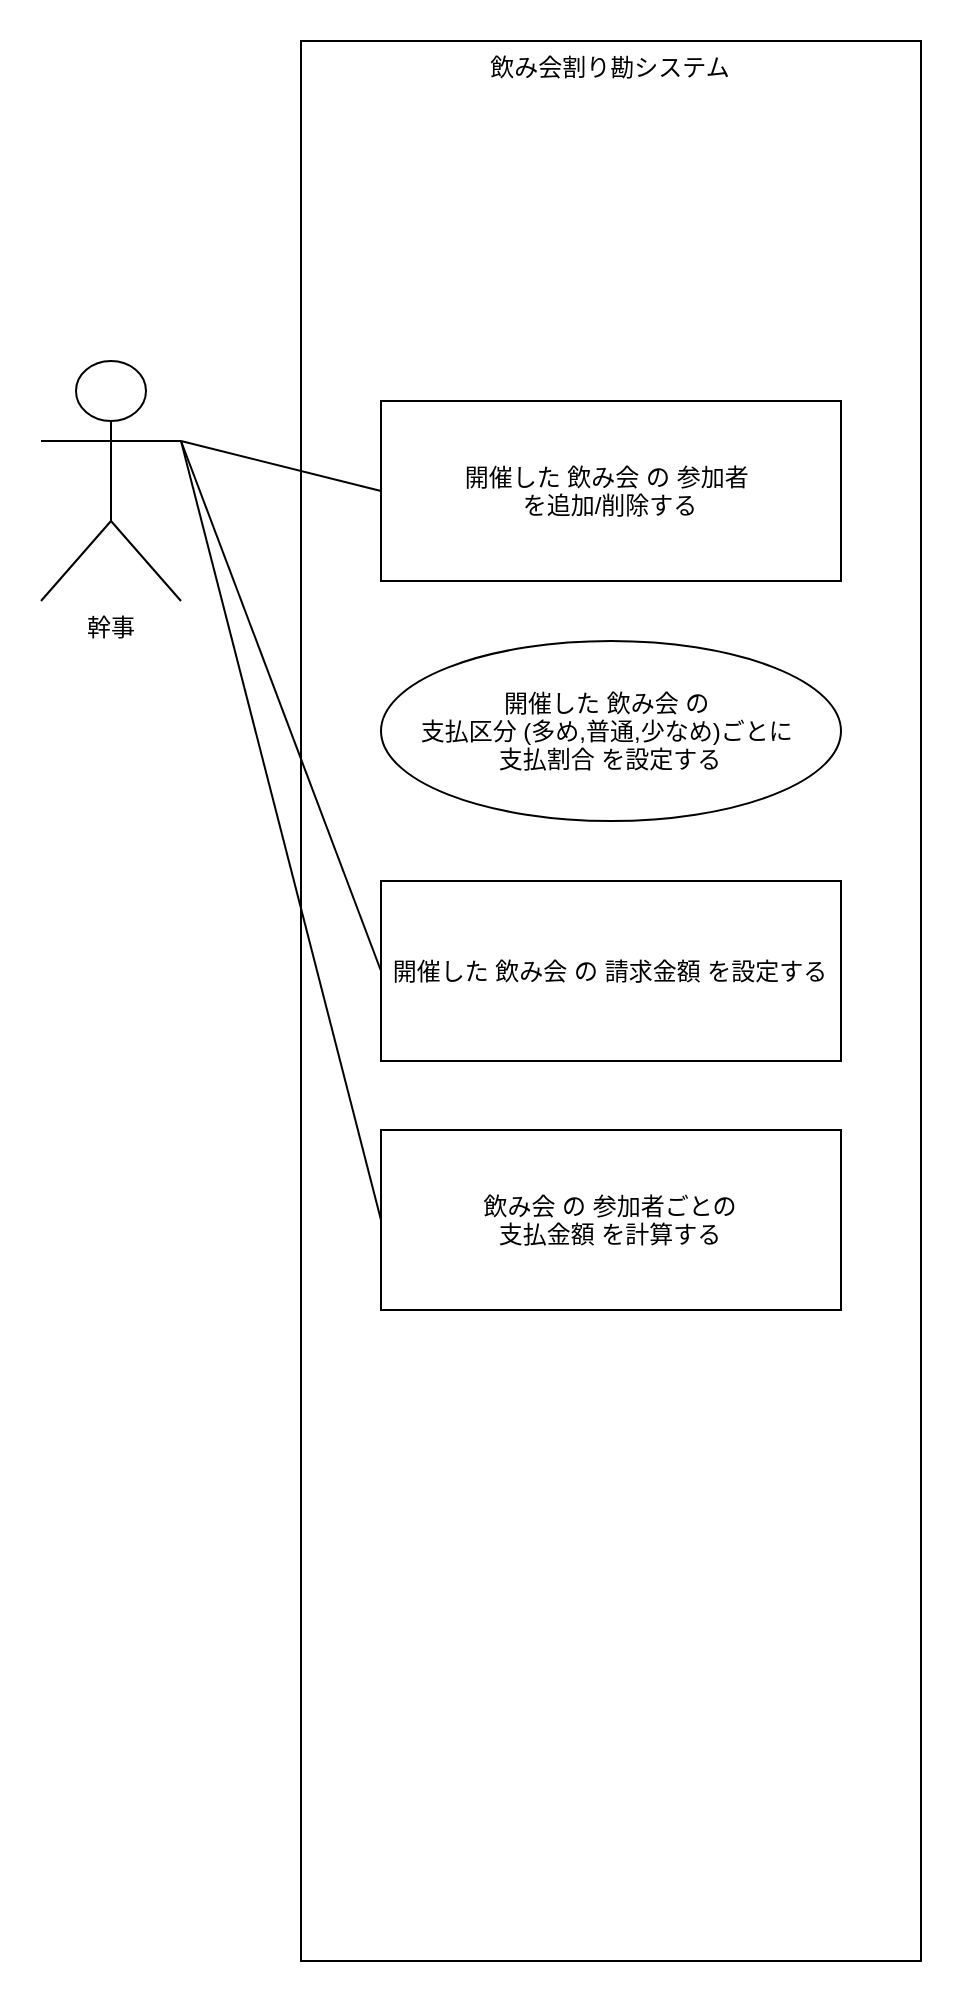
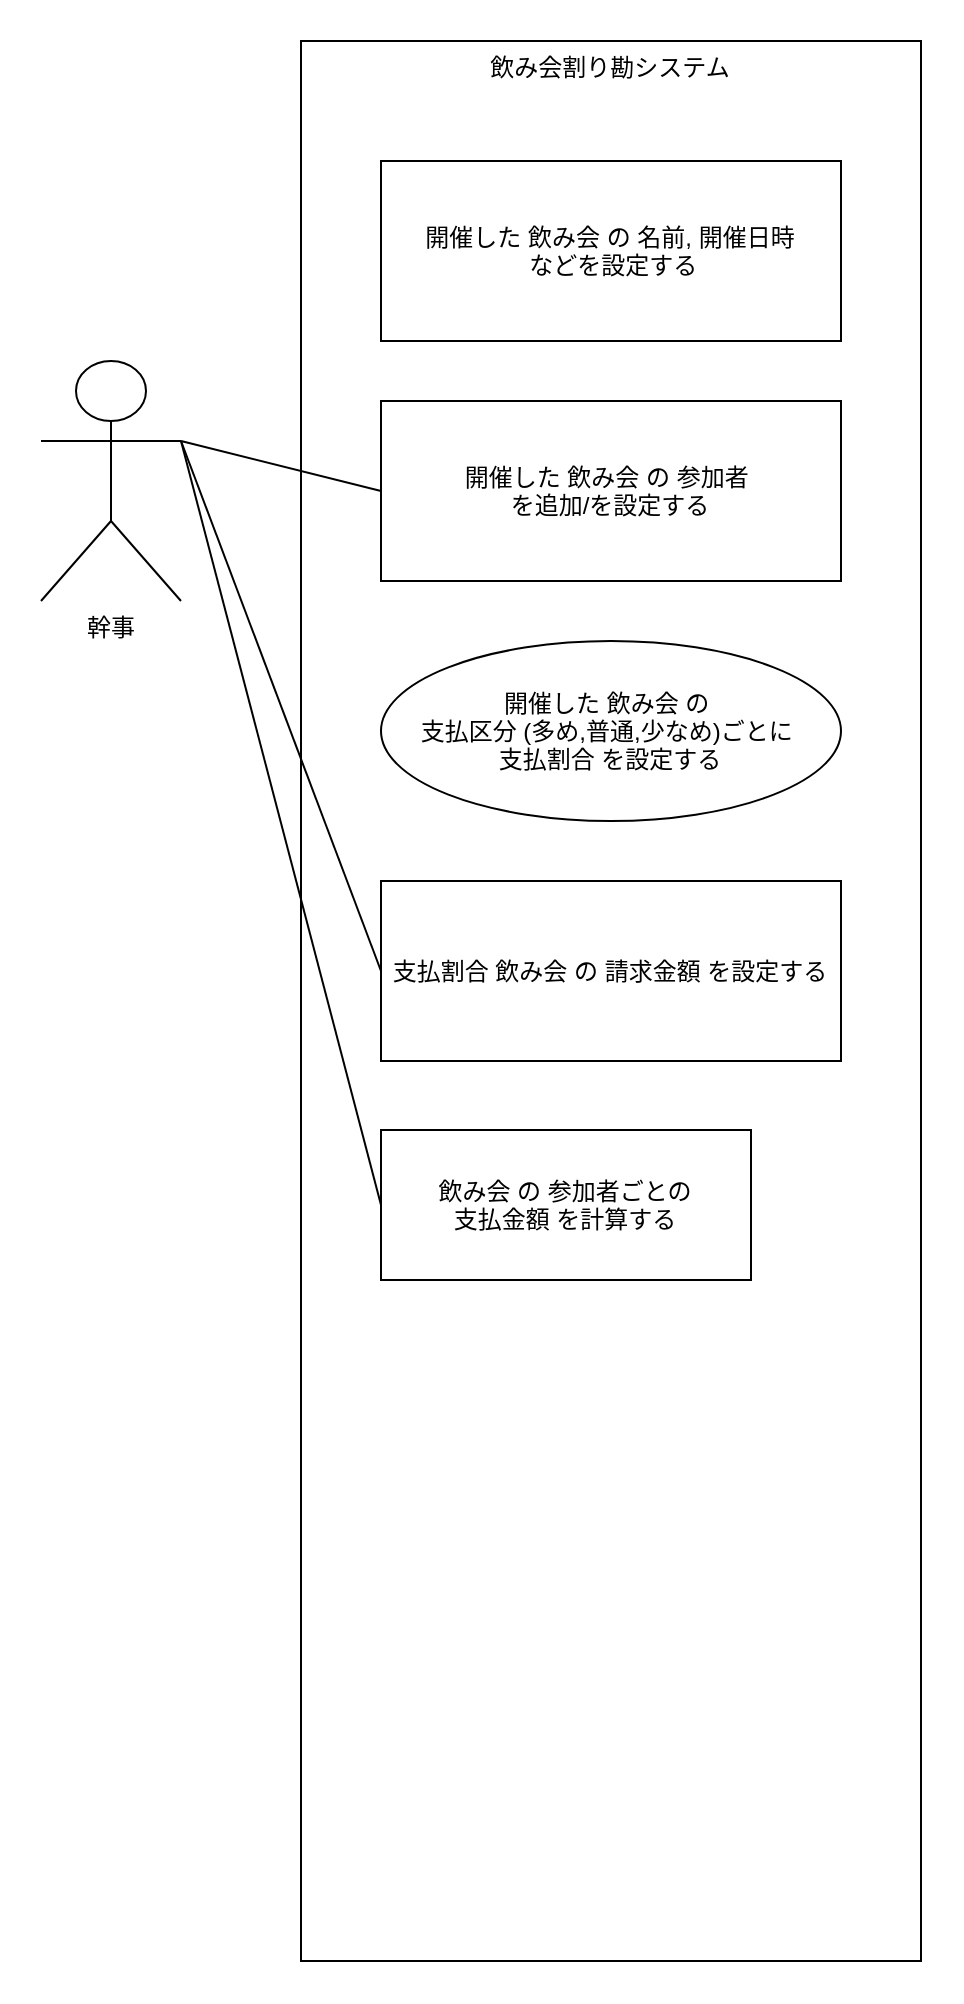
none -> (611, 251)
(610, 478) -> (610, 478)
(610, 972) -> (610, 972)
(611, 1220) -> (566, 1205)
